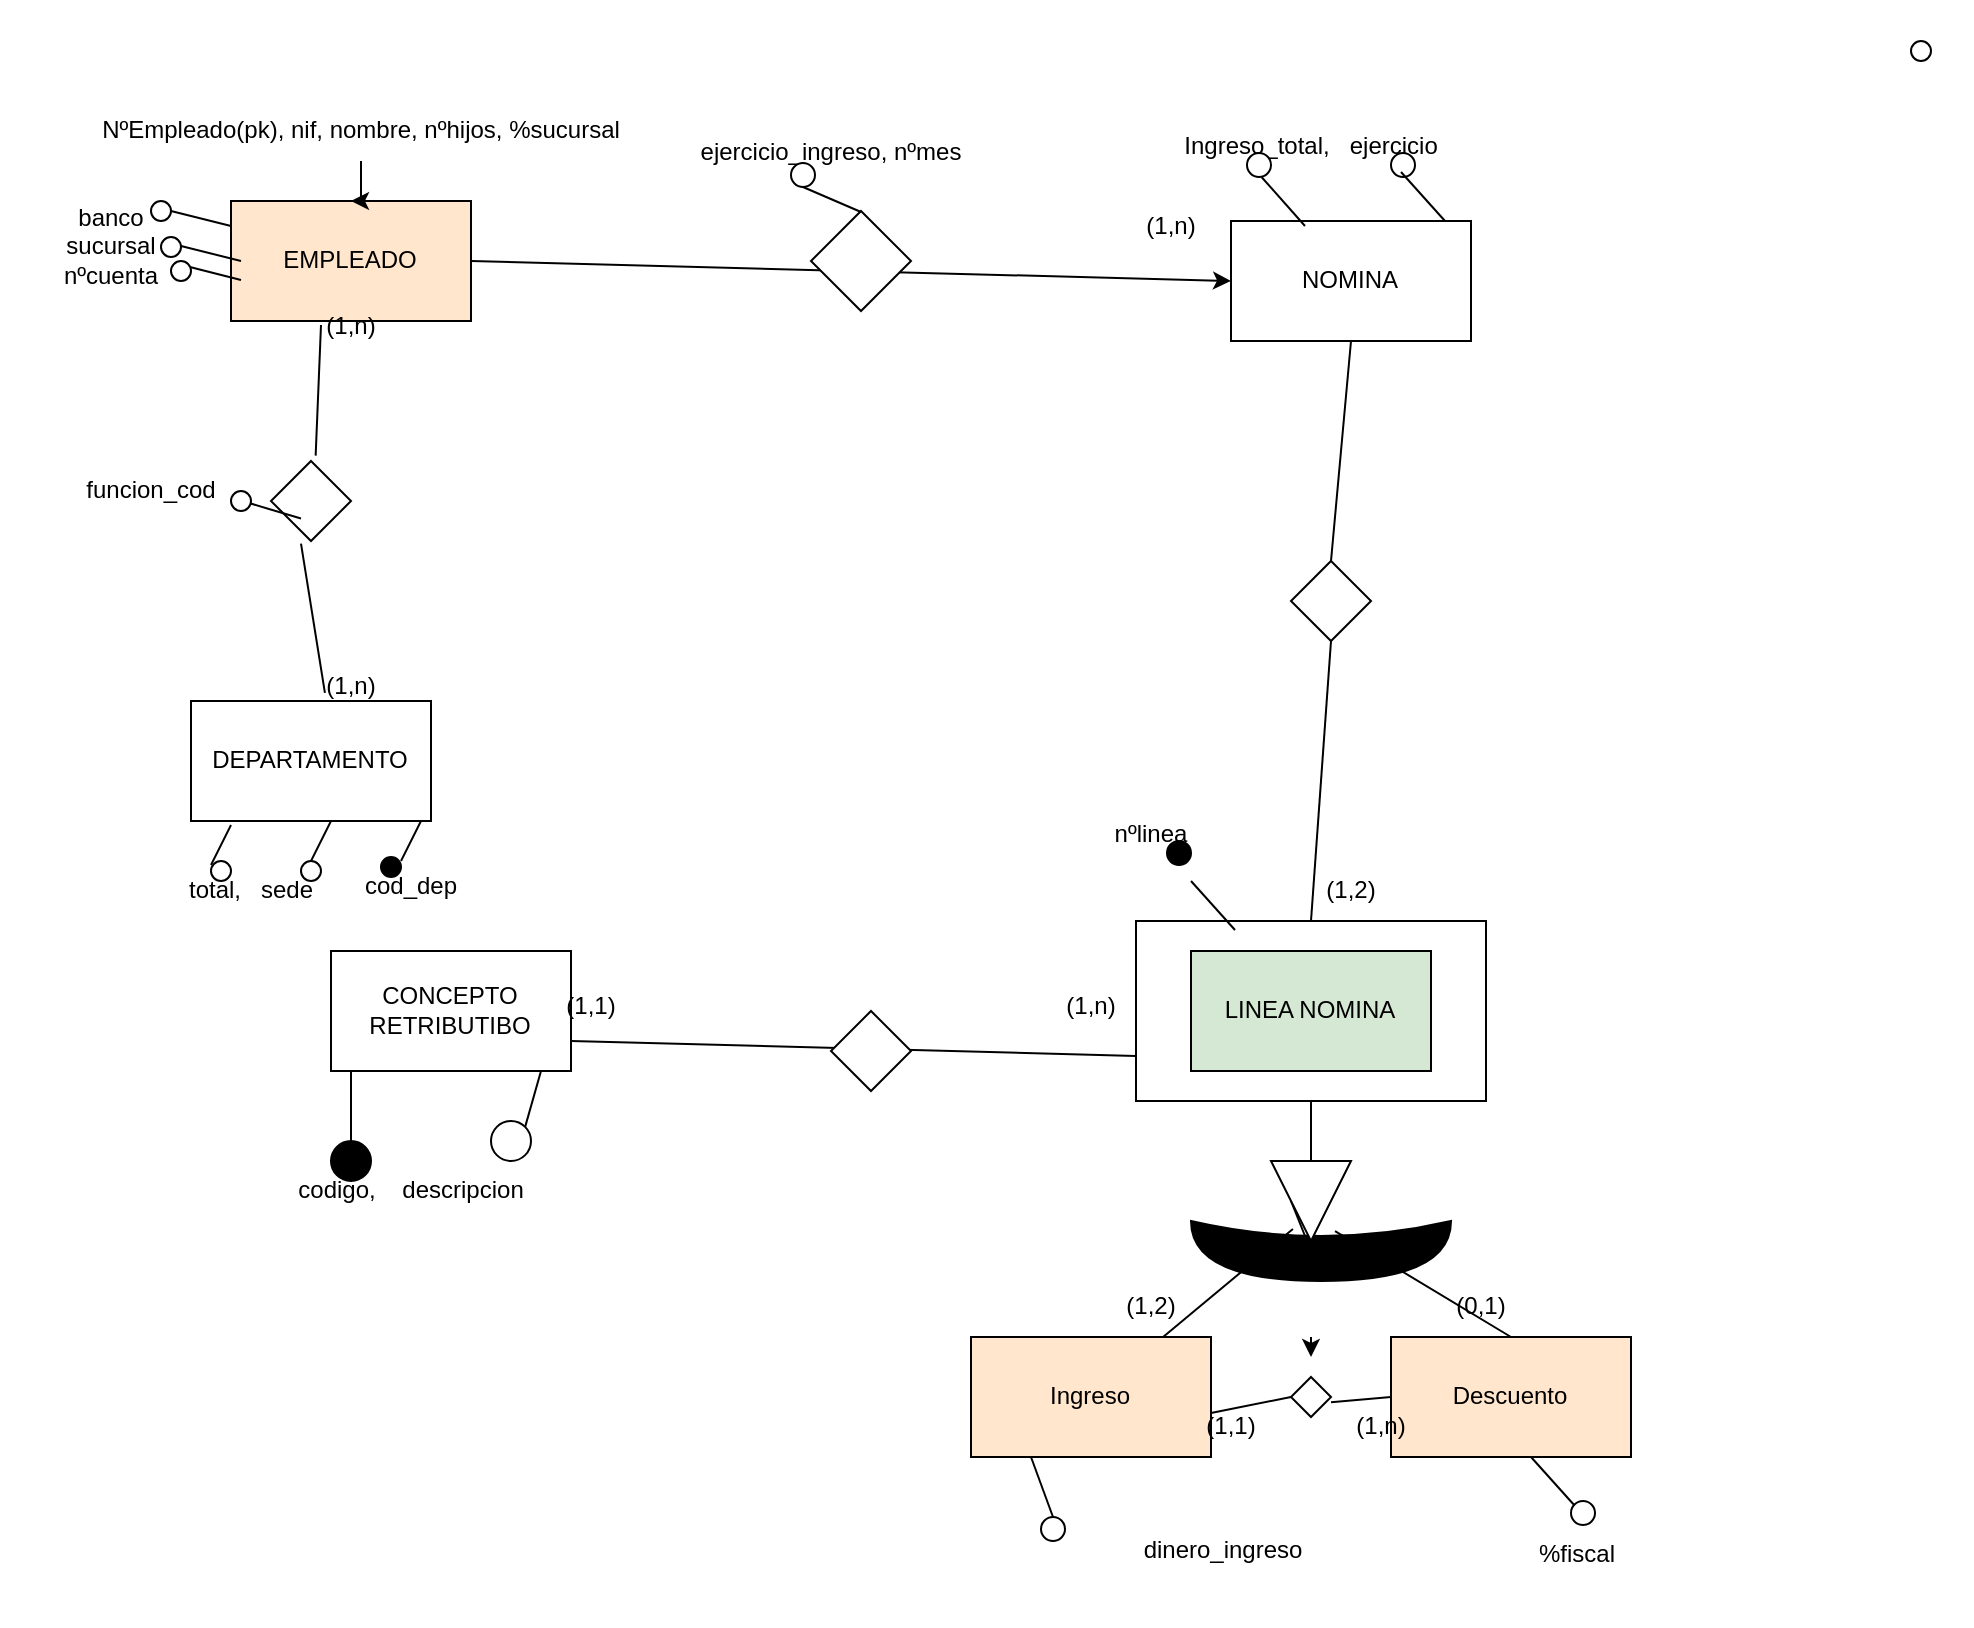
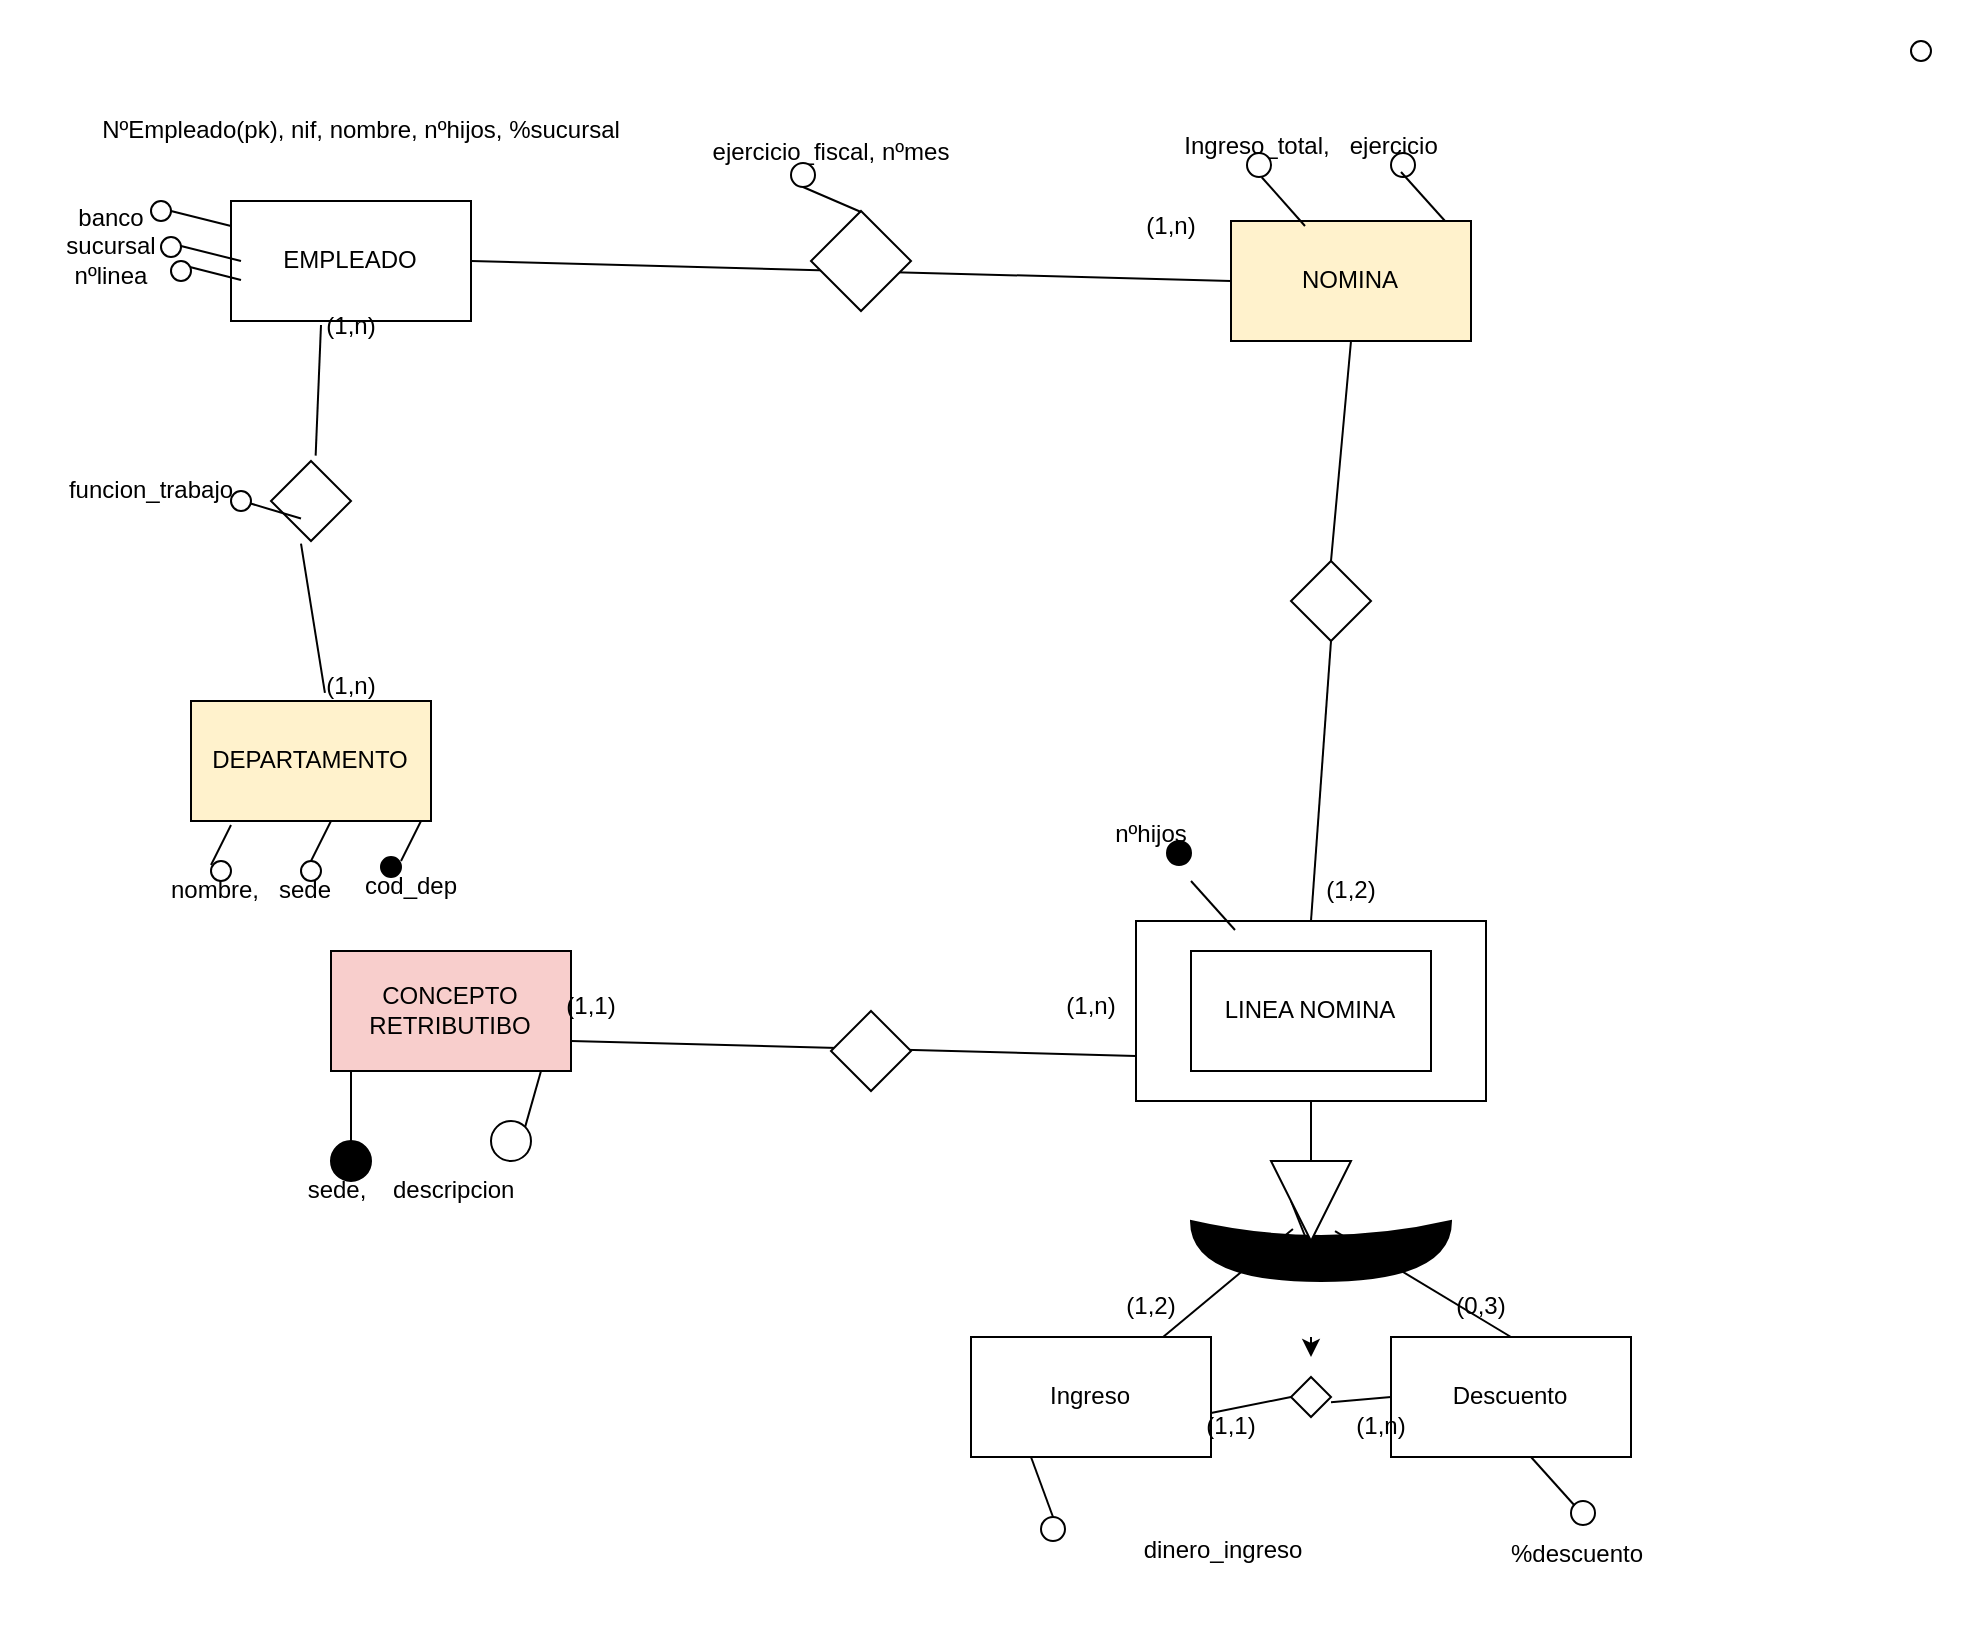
(832, 167) -> (832, 167)
(361, 182) -> none
(112, 247) -> (112, 247)
(351, 261) -> (351, 261)
(1216, 281) -> (1221, 281)
(1351, 281) -> (1351, 281)
(152, 491) -> (152, 491)
(311, 761) -> (311, 761)
(1152, 835) -> (1152, 835)
(252, 891) -> (252, 891)
(451, 1011) -> (451, 1011)
(1311, 1011) -> (1311, 1011)
(412, 1191) -> (412, 1191)
(1482, 1307) -> (1482, 1307)
(1091, 1397) -> (1091, 1397)
(1511, 1397) -> (1511, 1397)
(1578, 1555) -> (1578, 1555)
